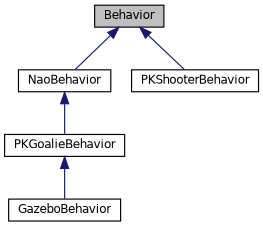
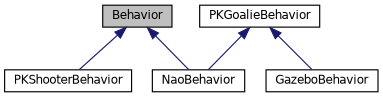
(65, 119) -> (225, 53)
